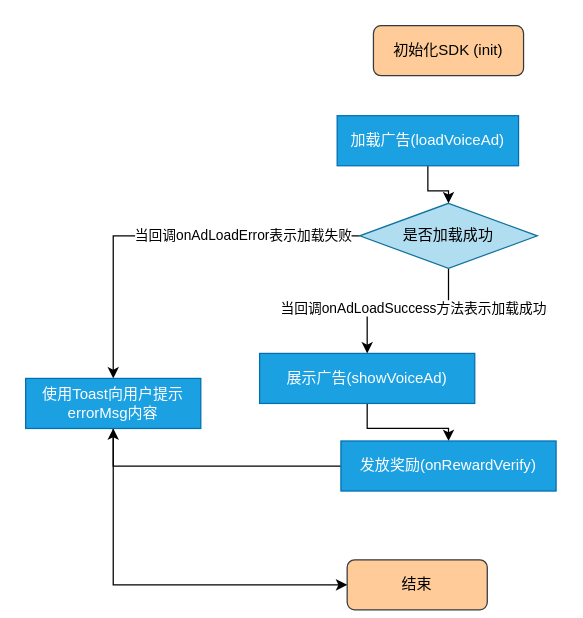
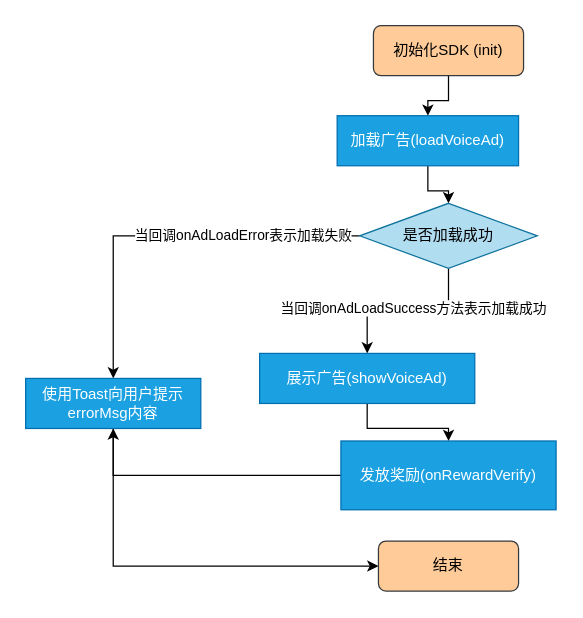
none -> (447, 101)
(448, 466) -> (448, 475)
(417, 584) -> (448, 566)
